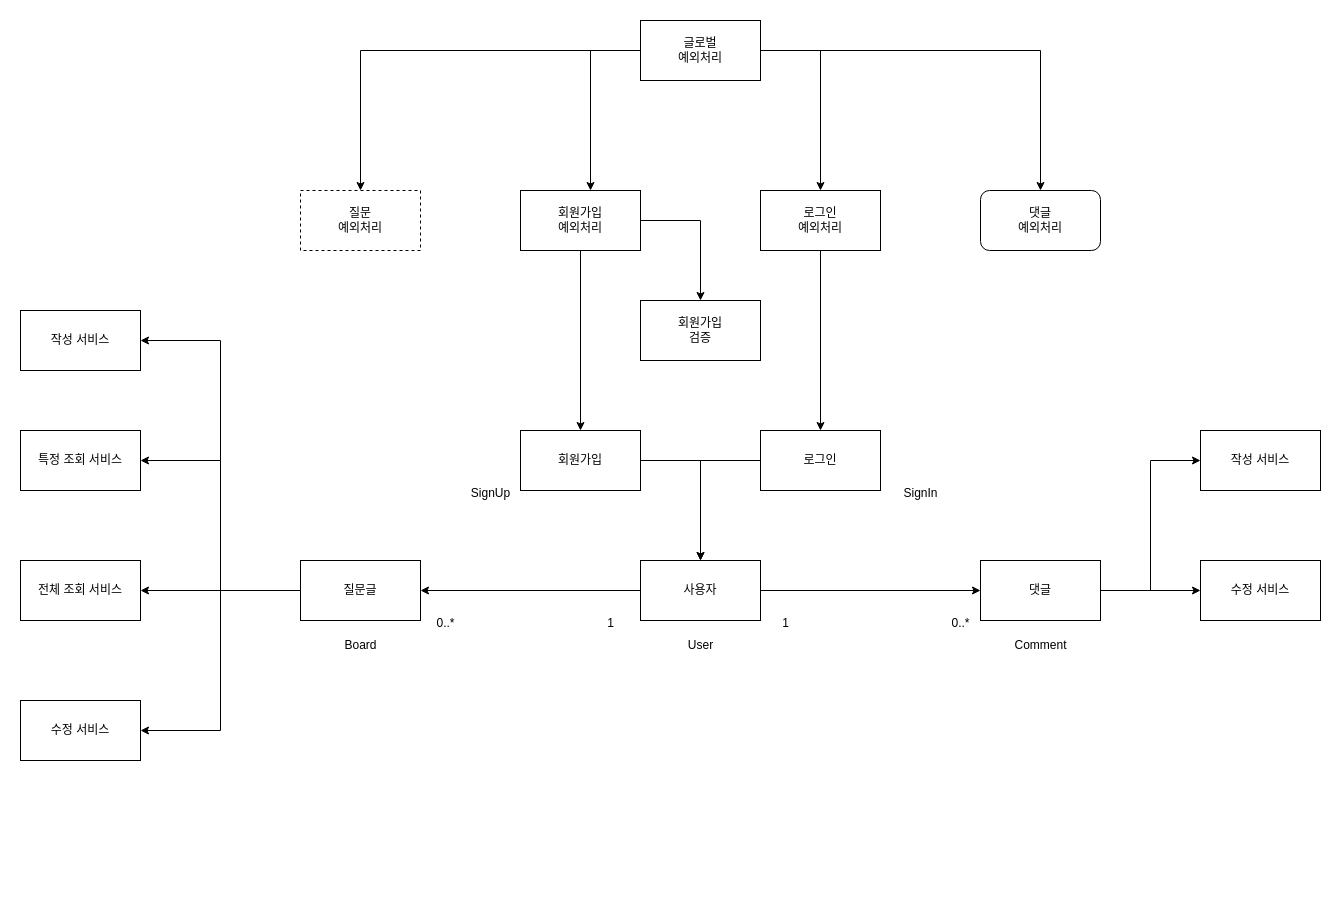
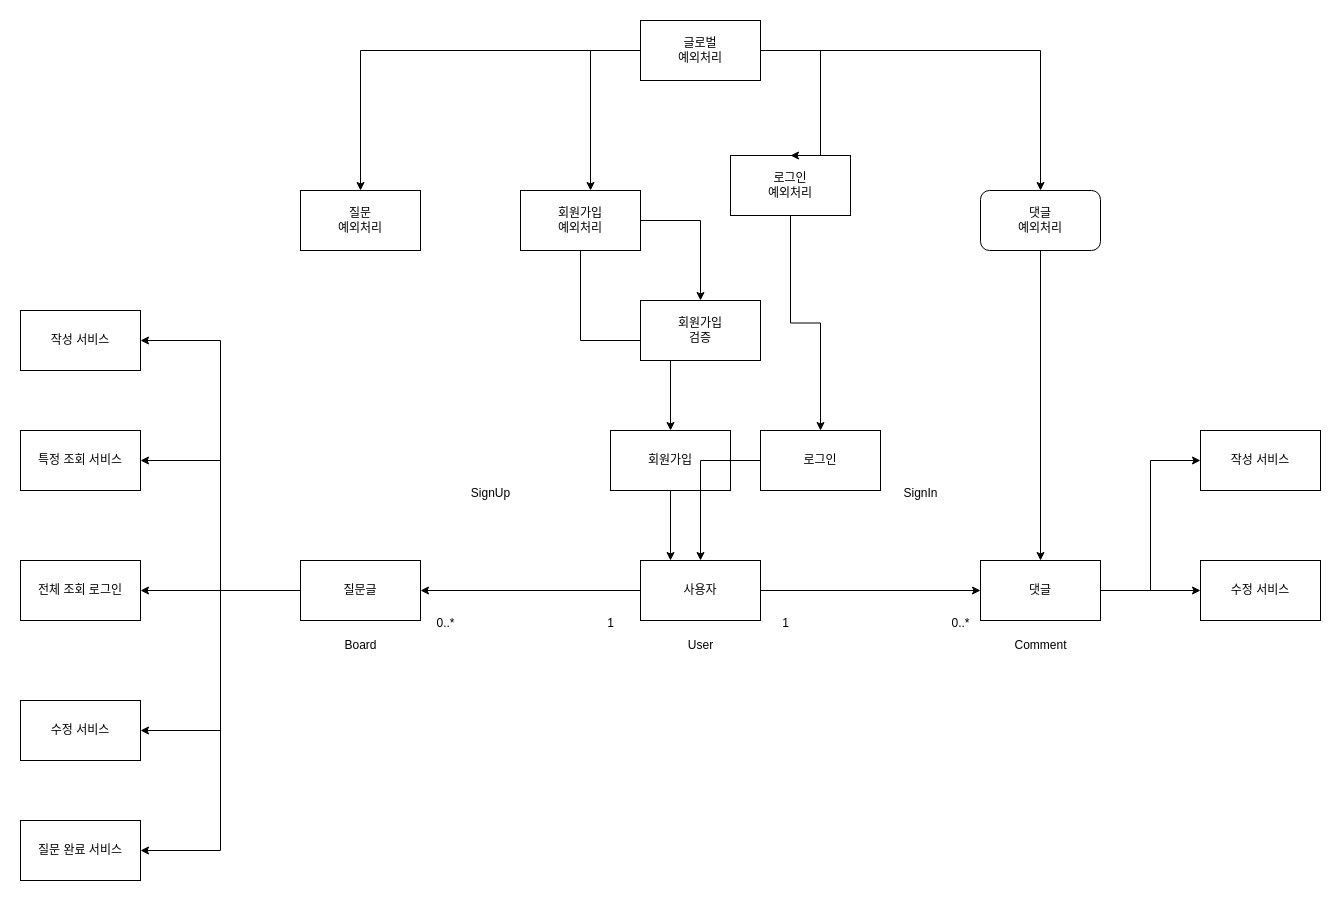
(361, 221) -> (361, 221)
(821, 221) -> (791, 186)
none -> (1041, 402)
(581, 461) -> (671, 461)
(81, 591) -> (81, 591)
none -> (221, 828)
none -> (81, 851)
